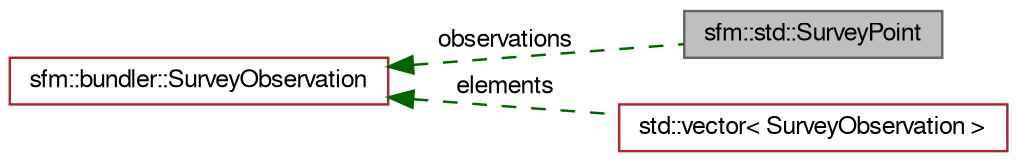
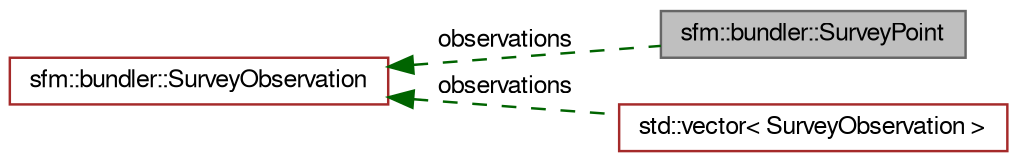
(813, 34) -> (813, 34)
(504, 87) -> (504, 87)
